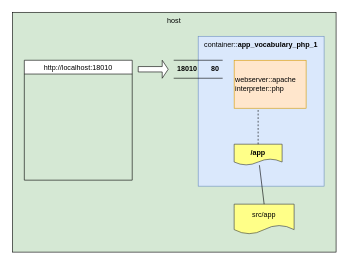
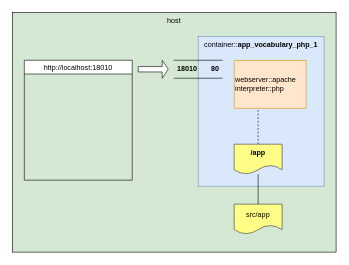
(258, 155) -> (258, 159)
(264, 219) -> (258, 219)
